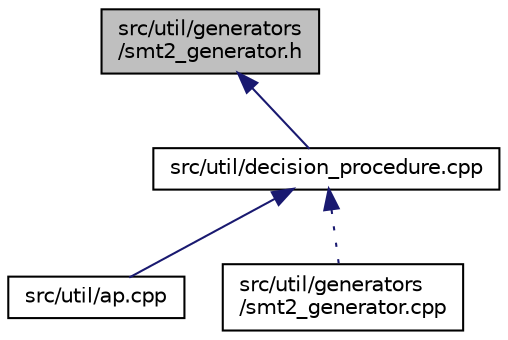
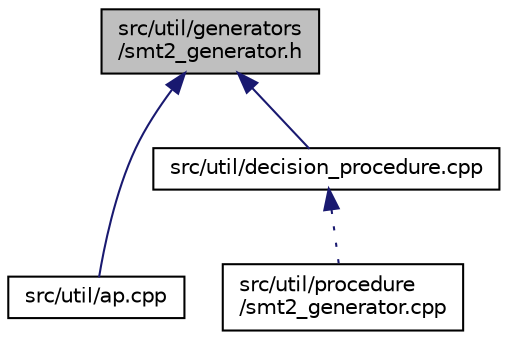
(202, 238) -> (123, 179)
(343, 297) -> (343, 297)
